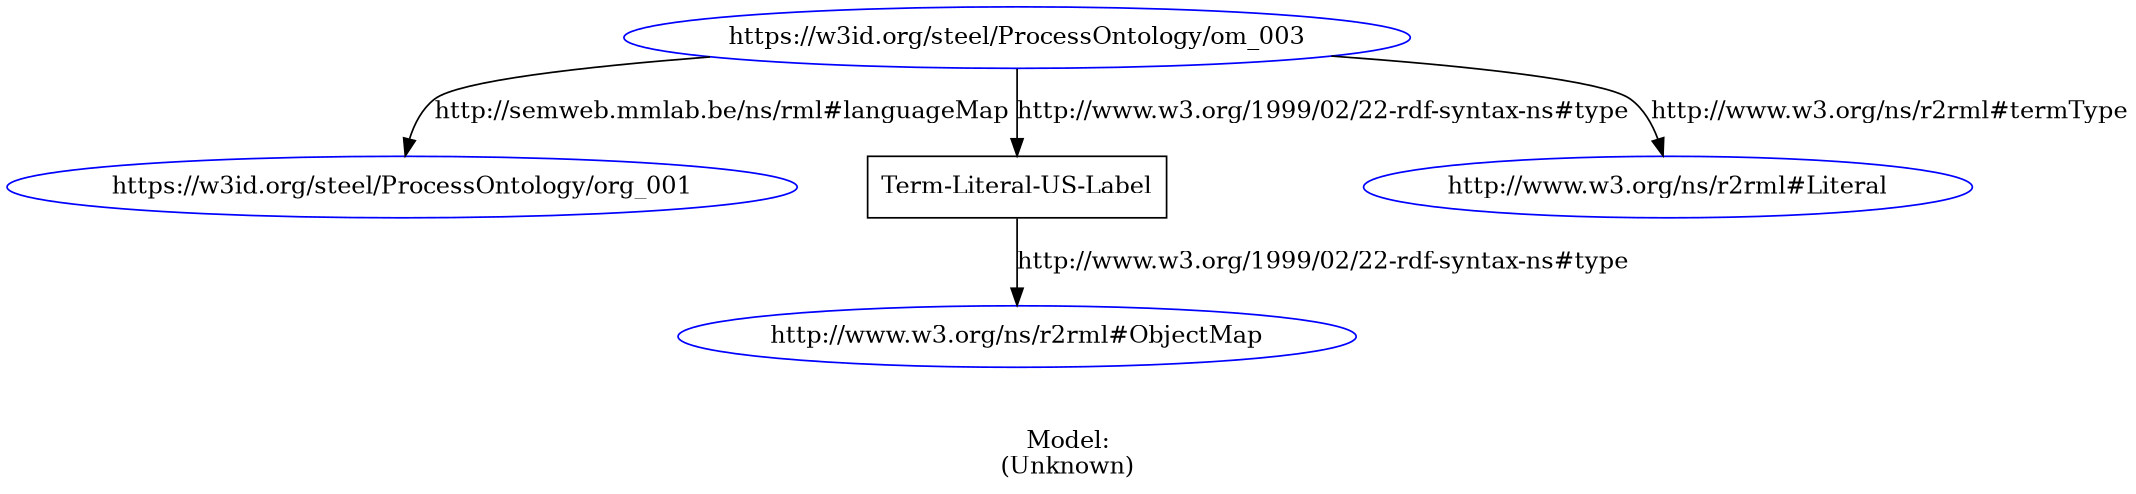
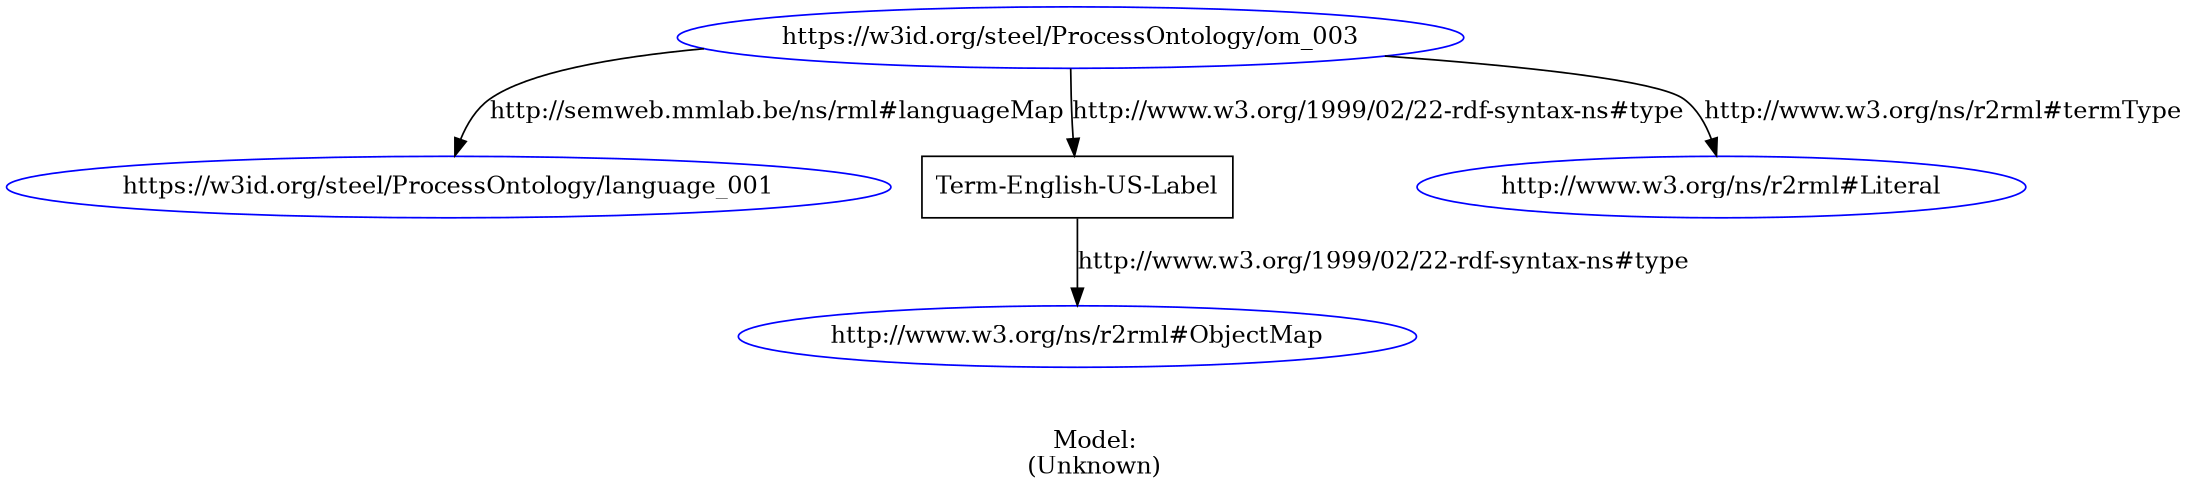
(402, 187) -> (449, 187)
(1017, 187) -> (1077, 187)
